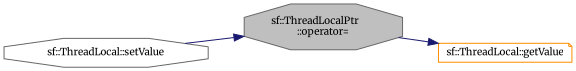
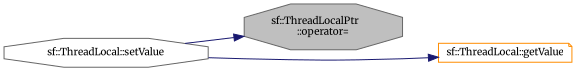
(413, 40) -> (318, 60)
